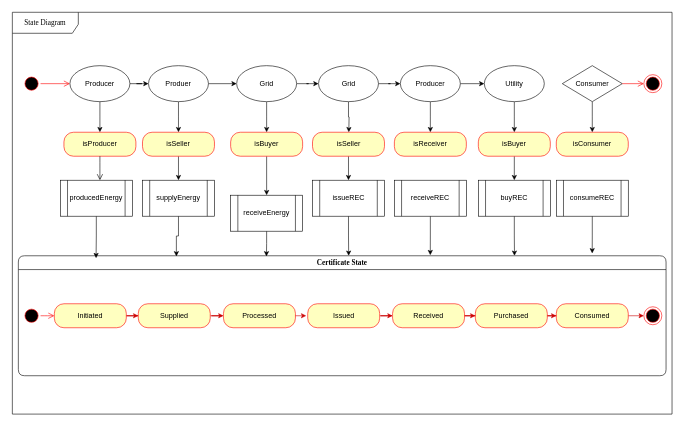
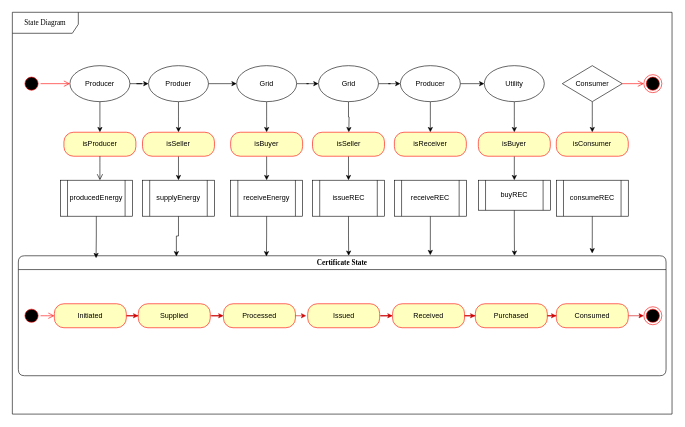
(515, 198) -> (515, 195)
(267, 213) -> (267, 198)
